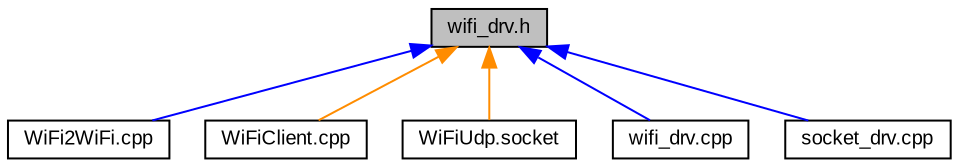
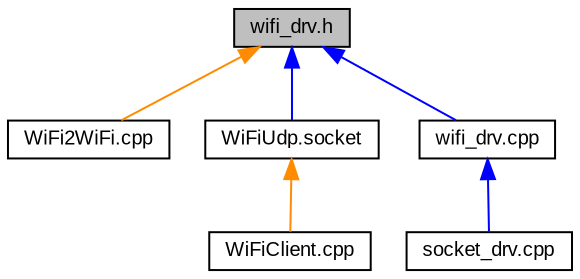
(282, 86) -> (181, 88)
(688, 86) -> (488, 206)
(379, 88) -> (291, 206)
(489, 94) -> (292, 94)
